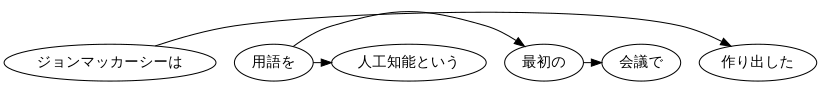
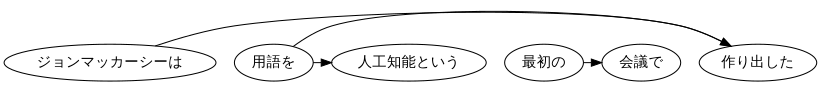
(462, 19) -> (506, 11)
